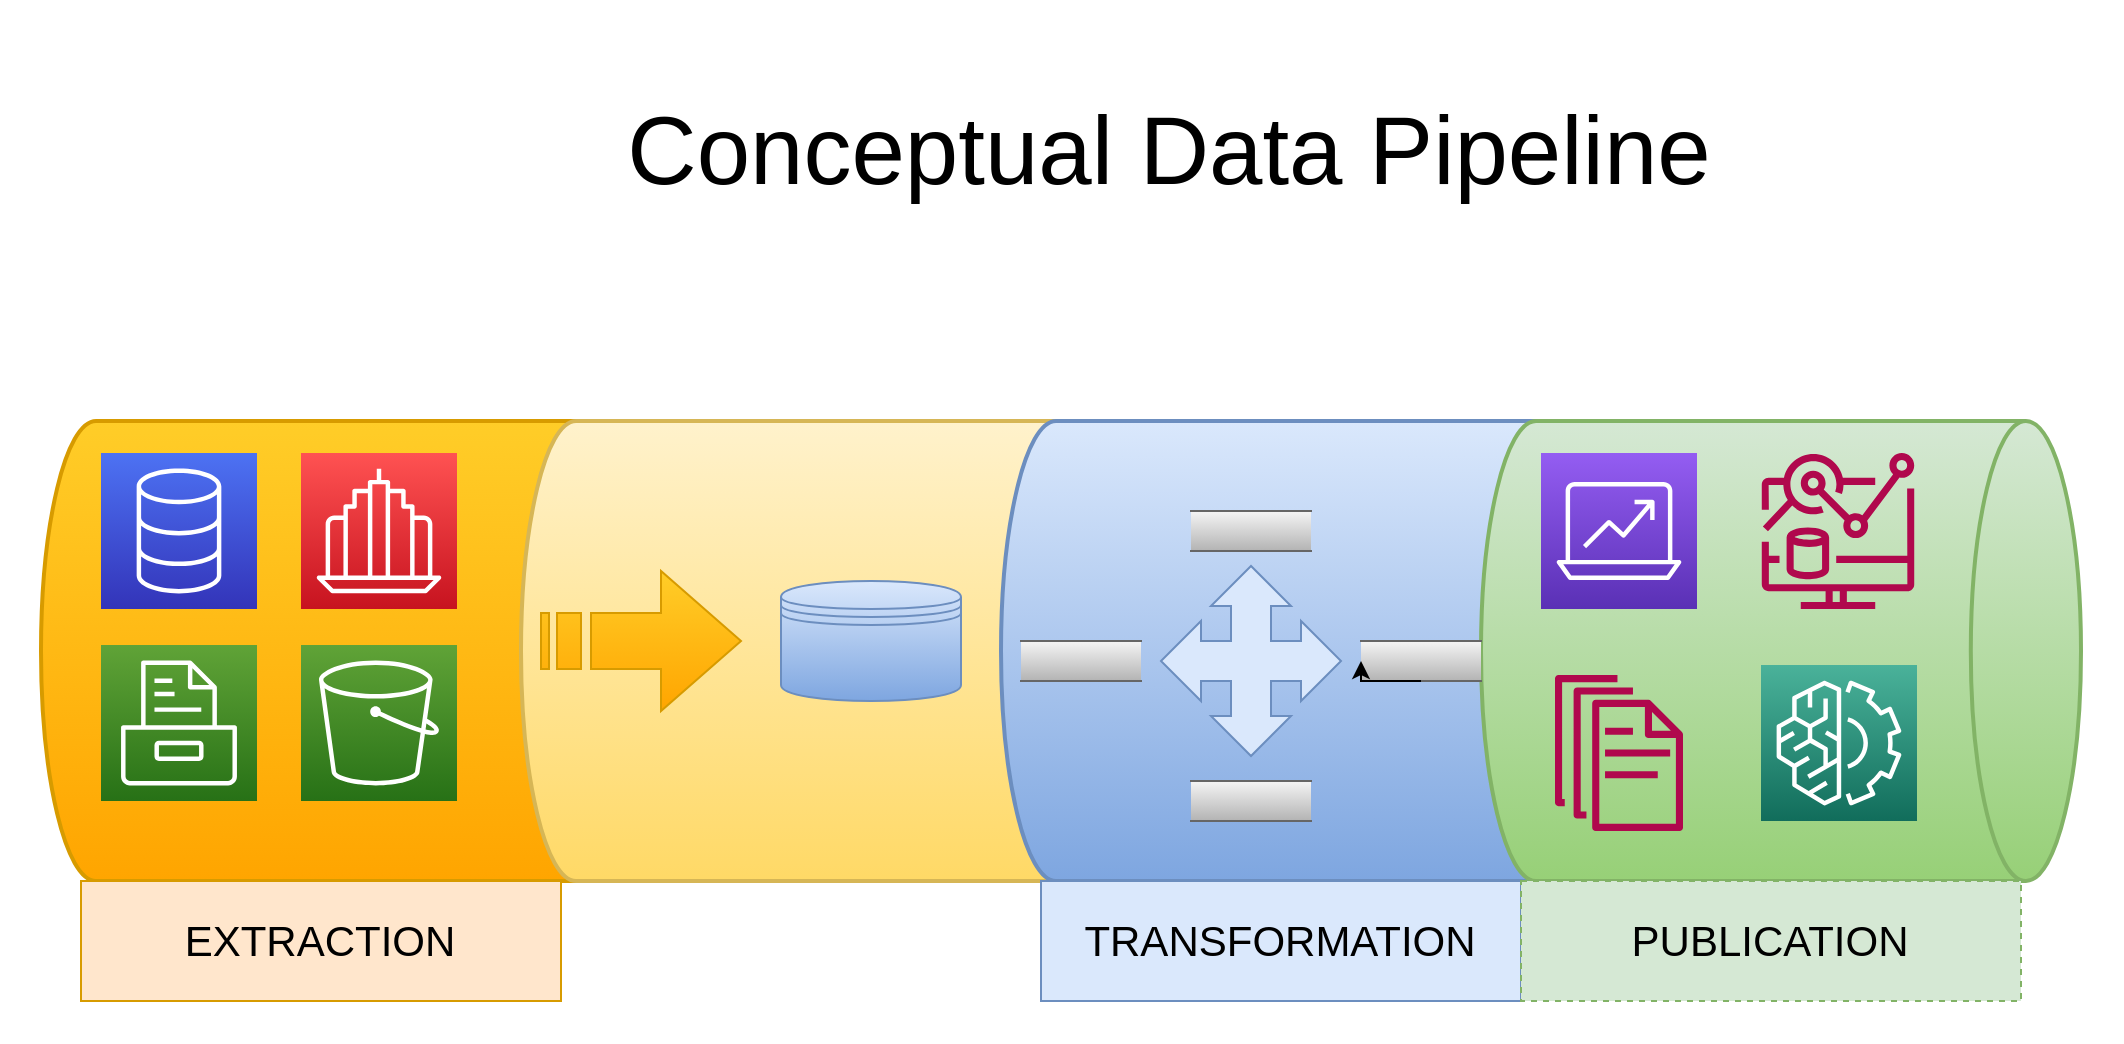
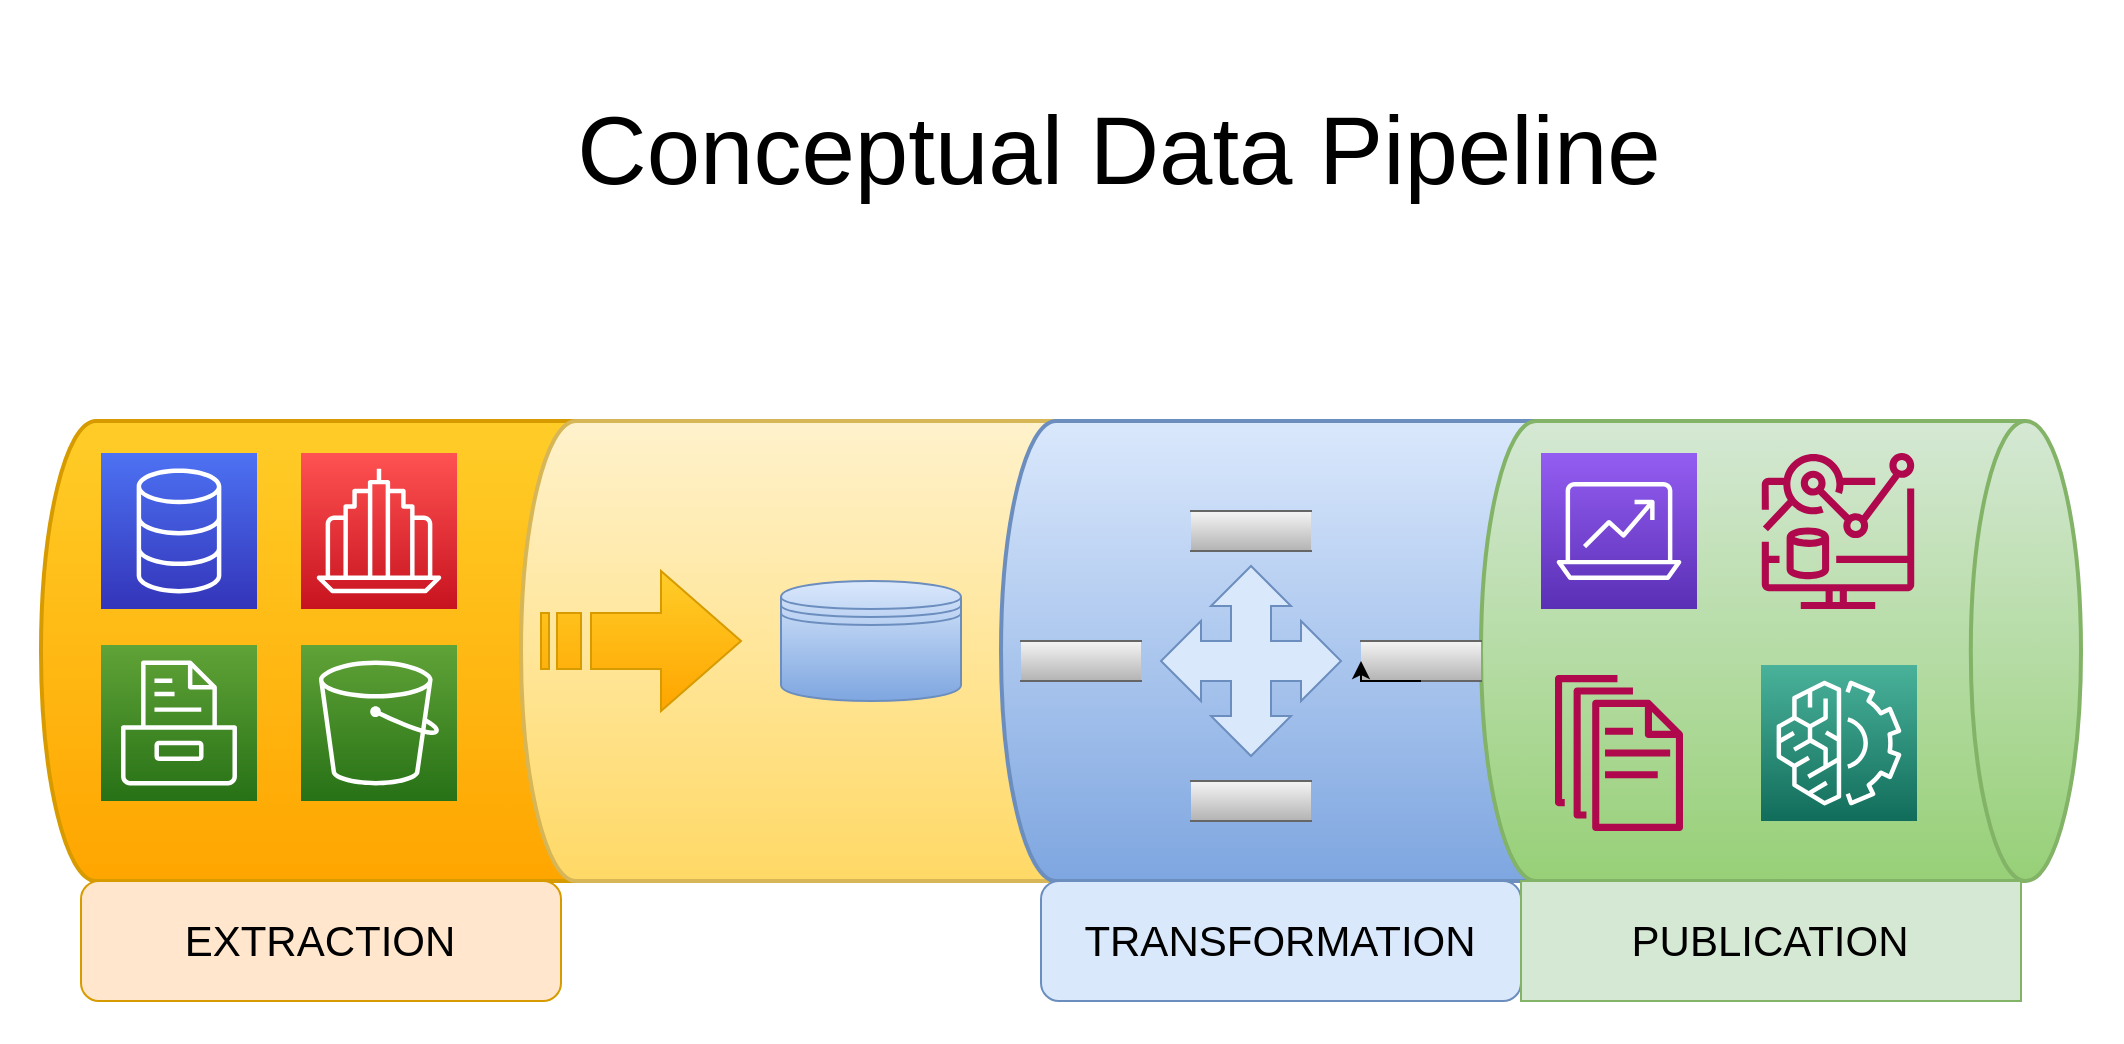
(1170, 151) -> (1120, 151)
(321, 941) -> (321, 941)
(1281, 941) -> (1281, 941)
(1771, 941) -> (1771, 941)
